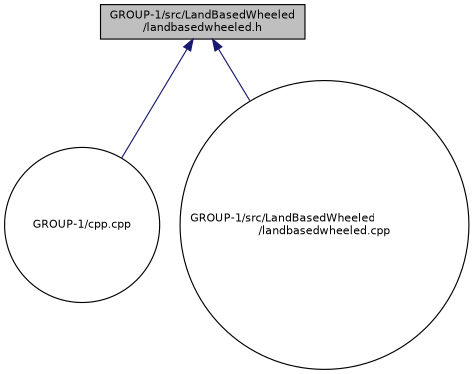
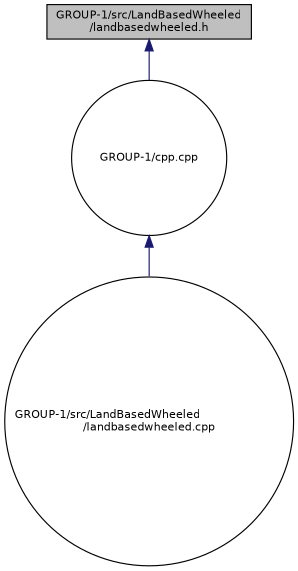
(234, 75) -> (149, 262)
